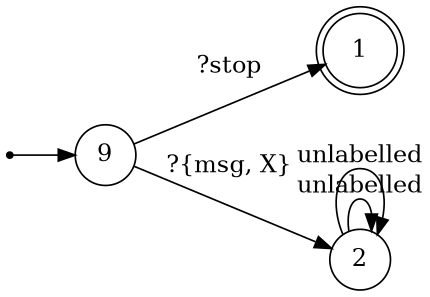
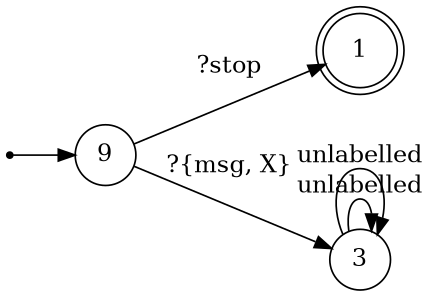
(360, 260) -> (360, 260)
